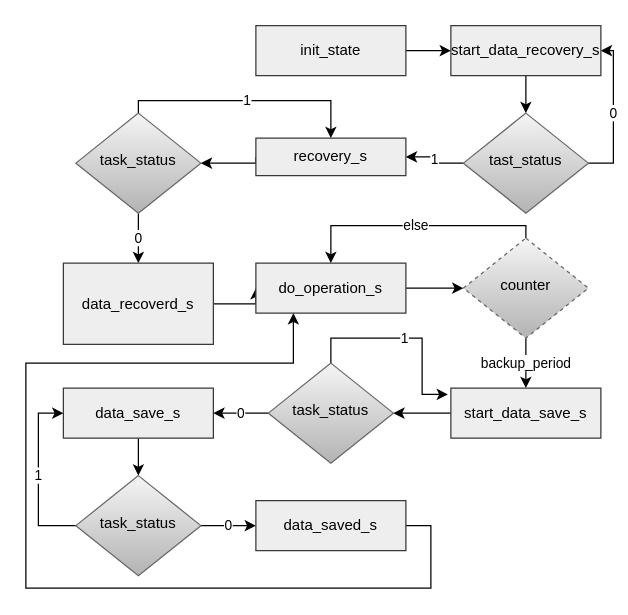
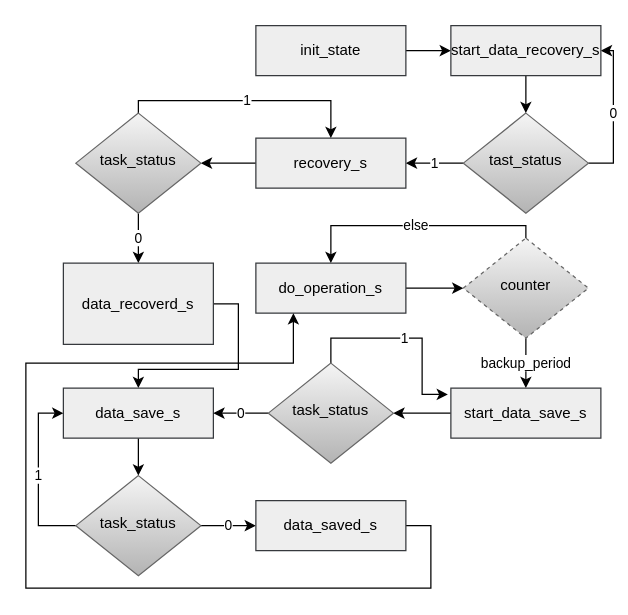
(331, 157) -> (331, 163)
(250, 304) -> (217, 369)
